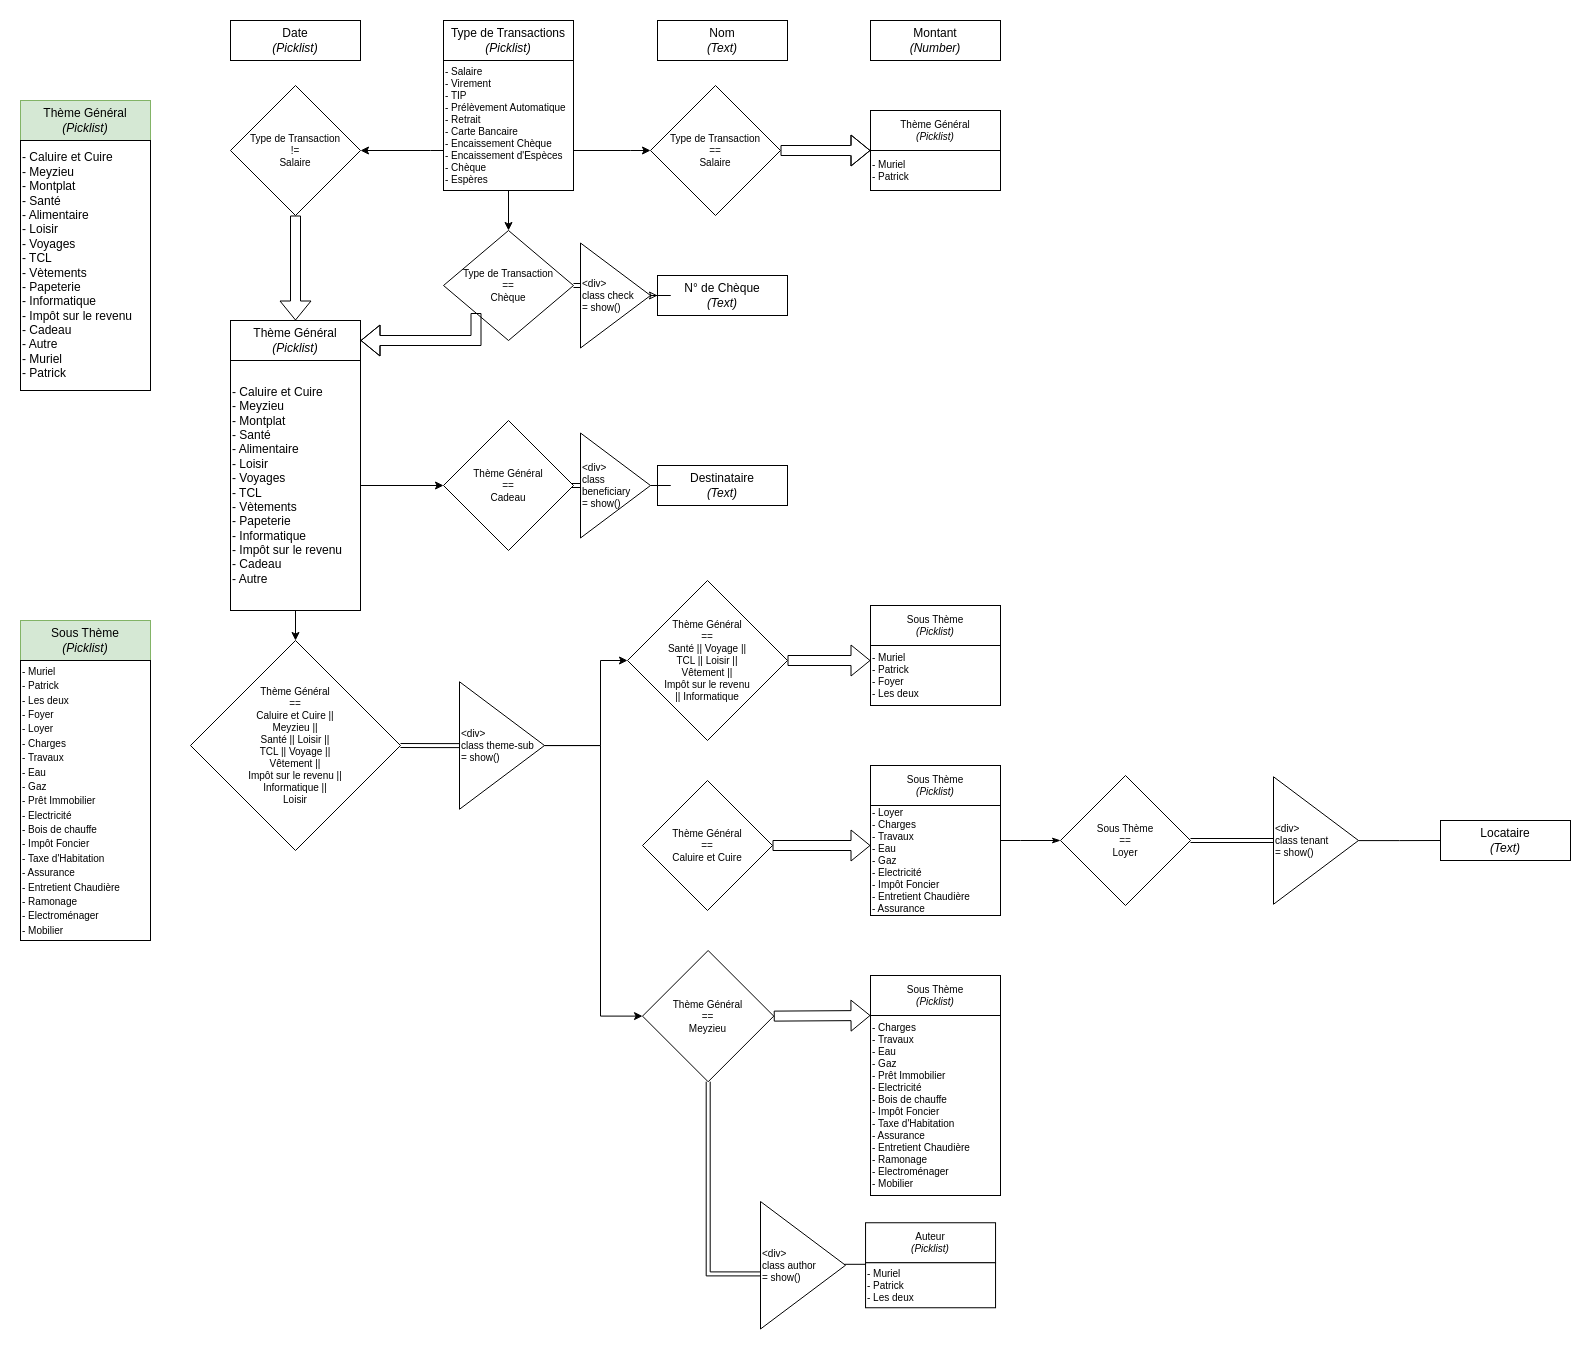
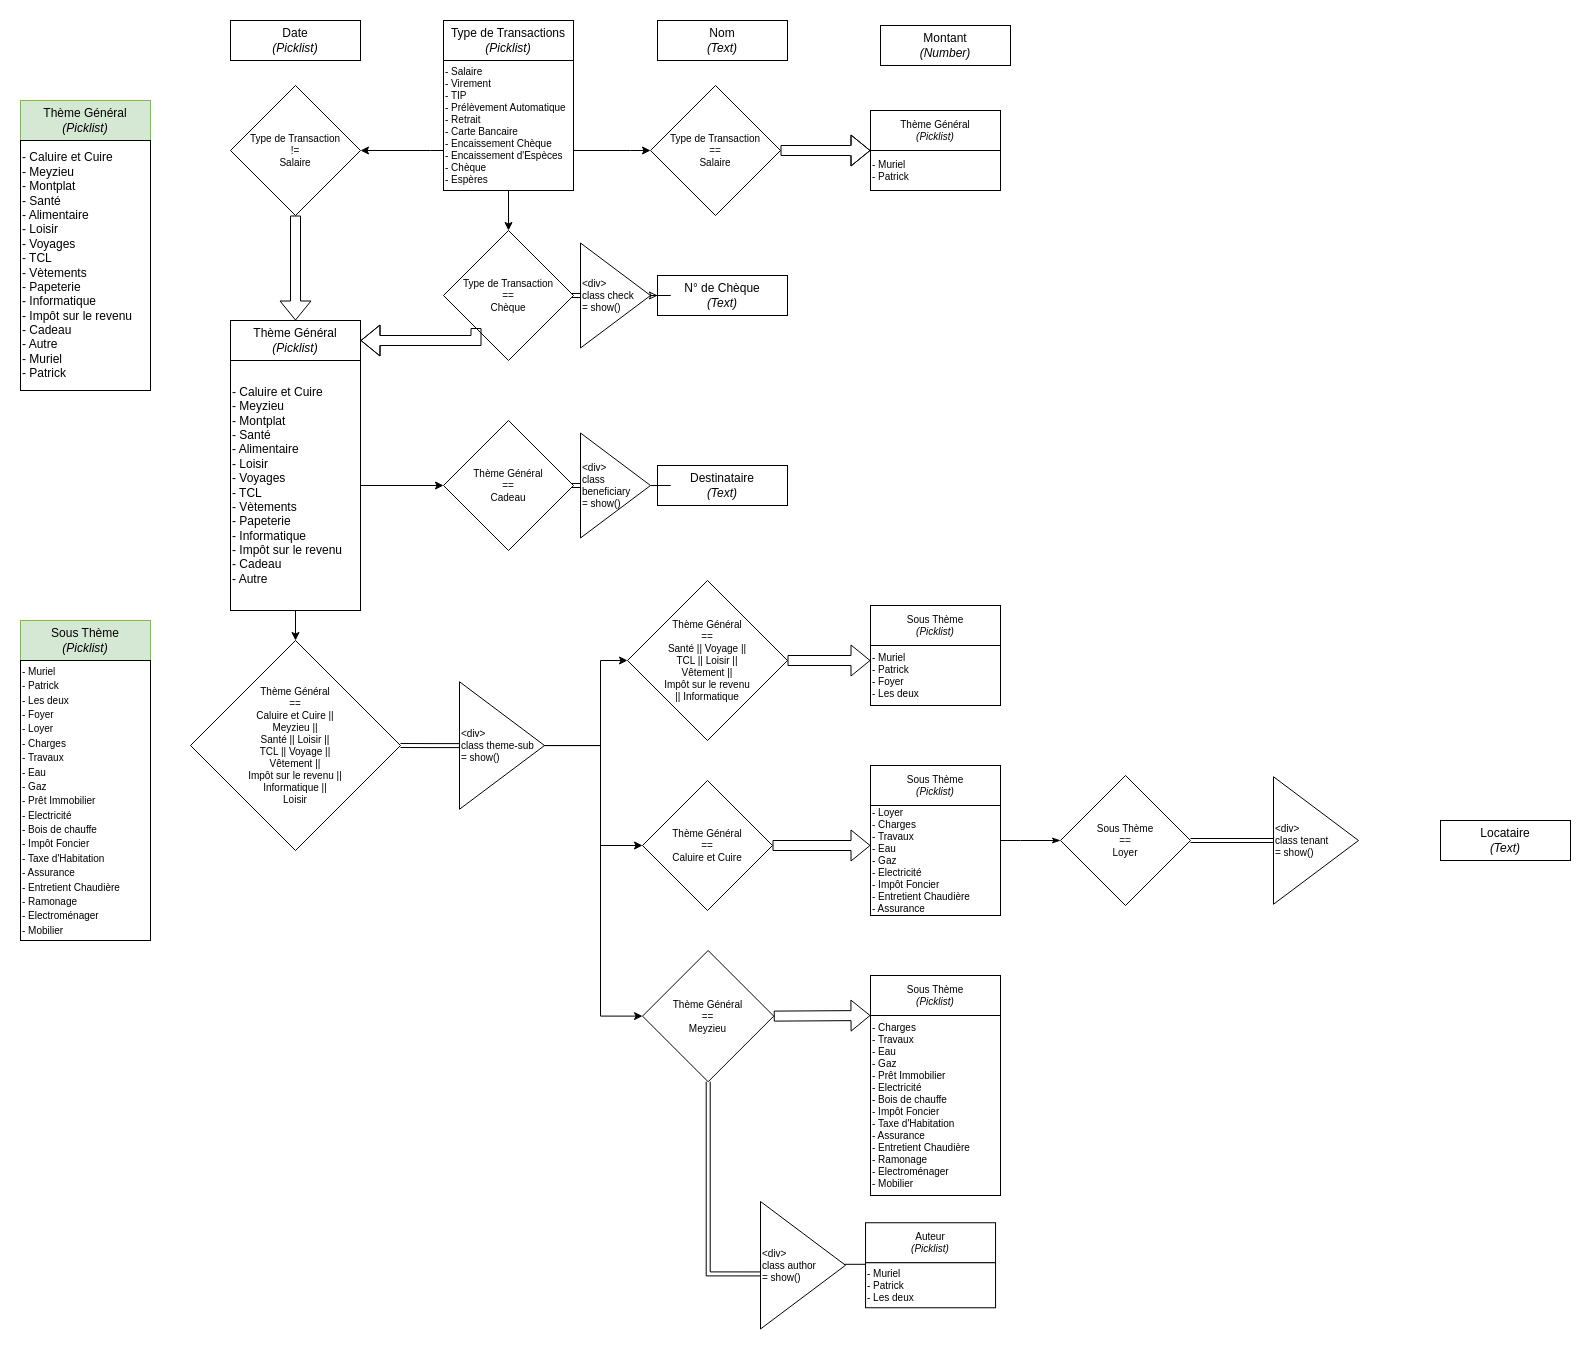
(936, 41) -> (946, 46)
(509, 286) -> (509, 296)
(1400, 841) -> none
none -> (619, 846)
